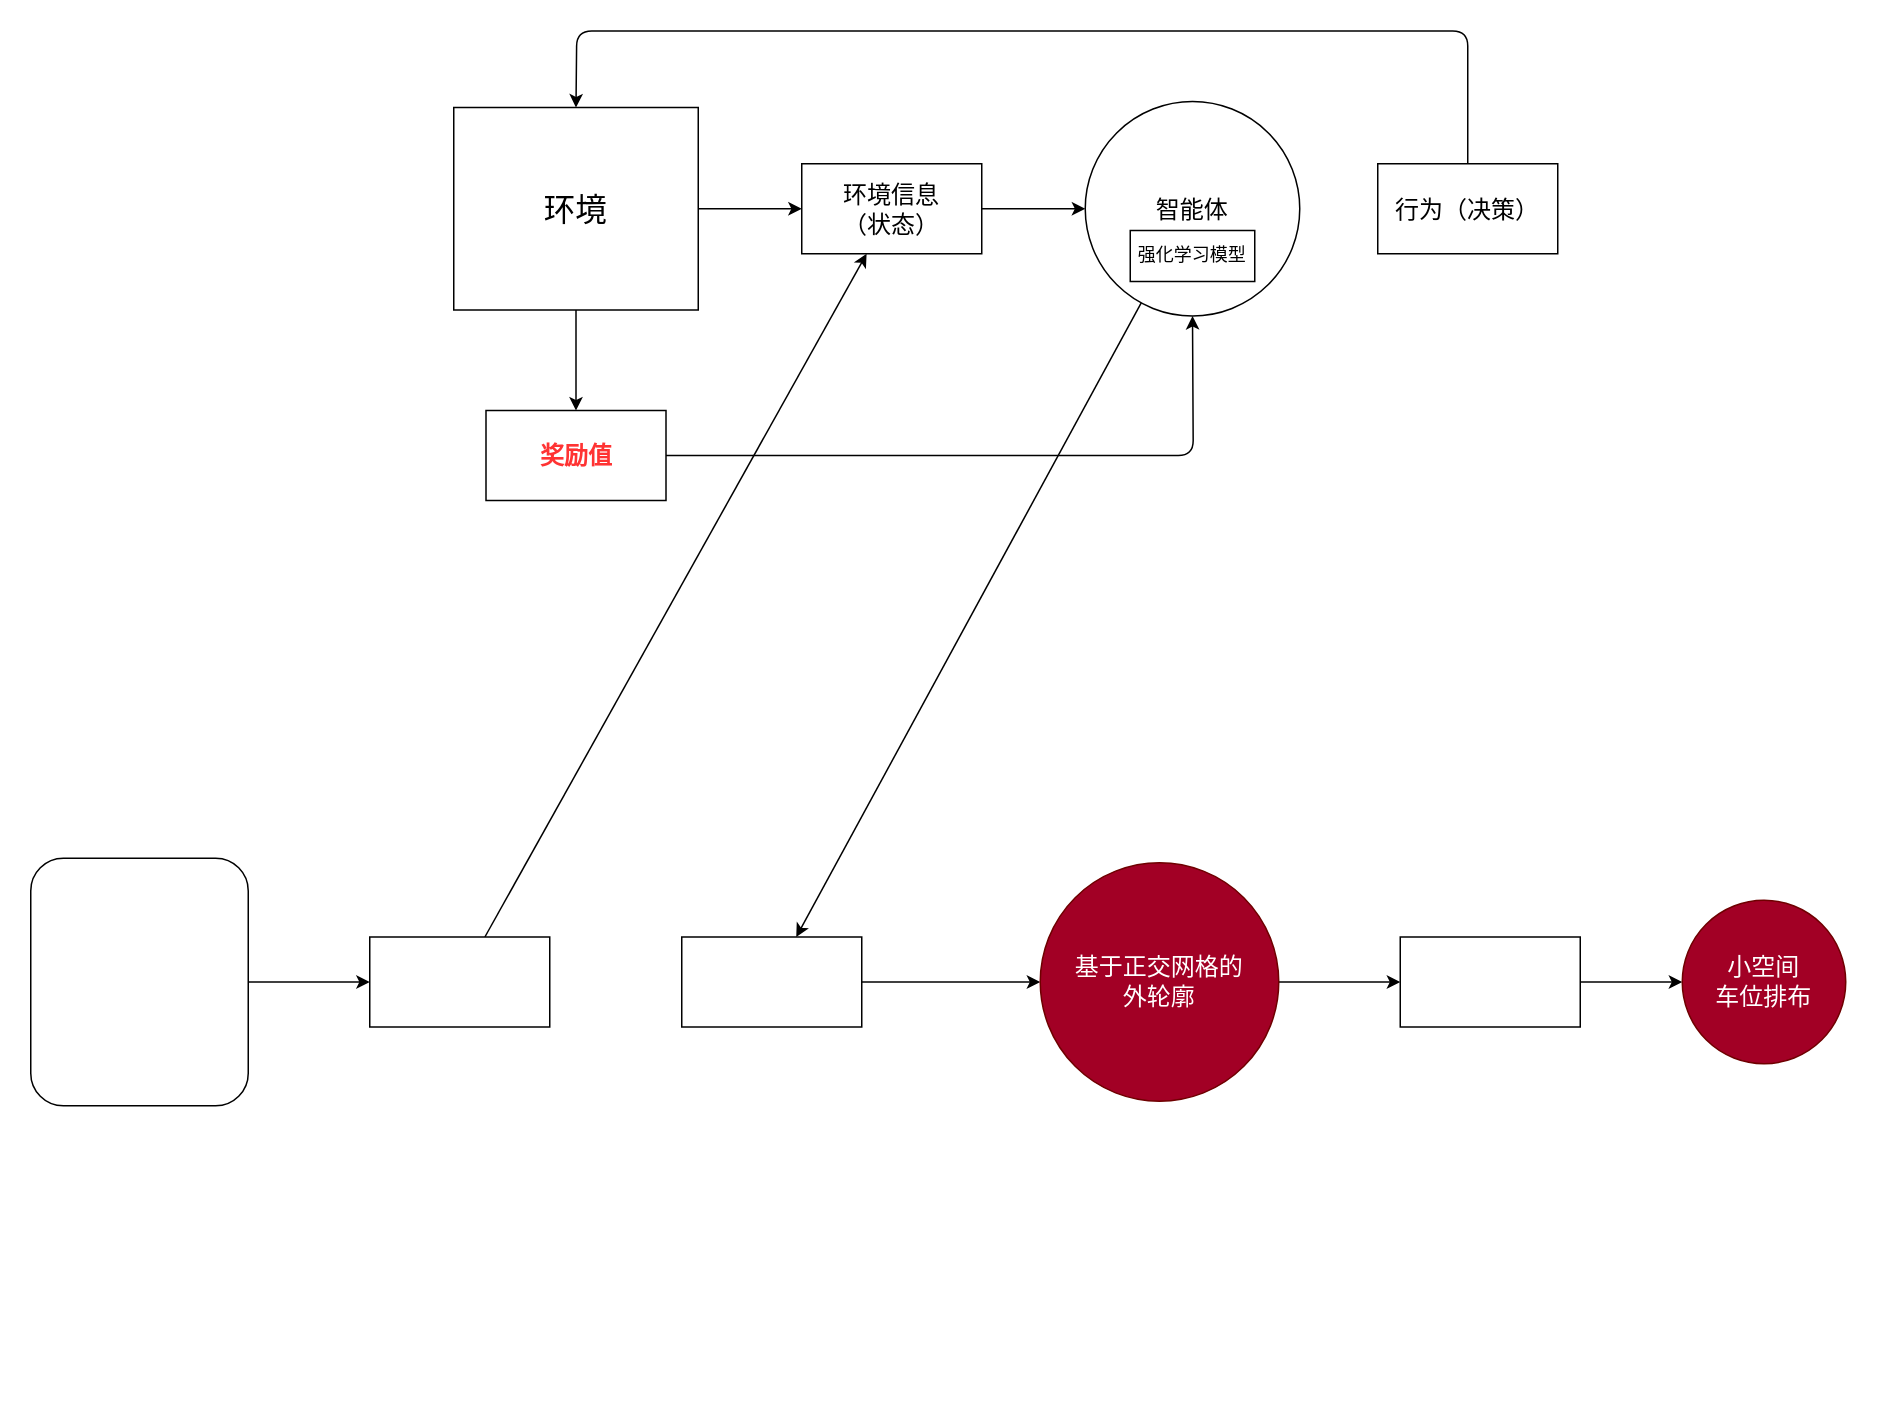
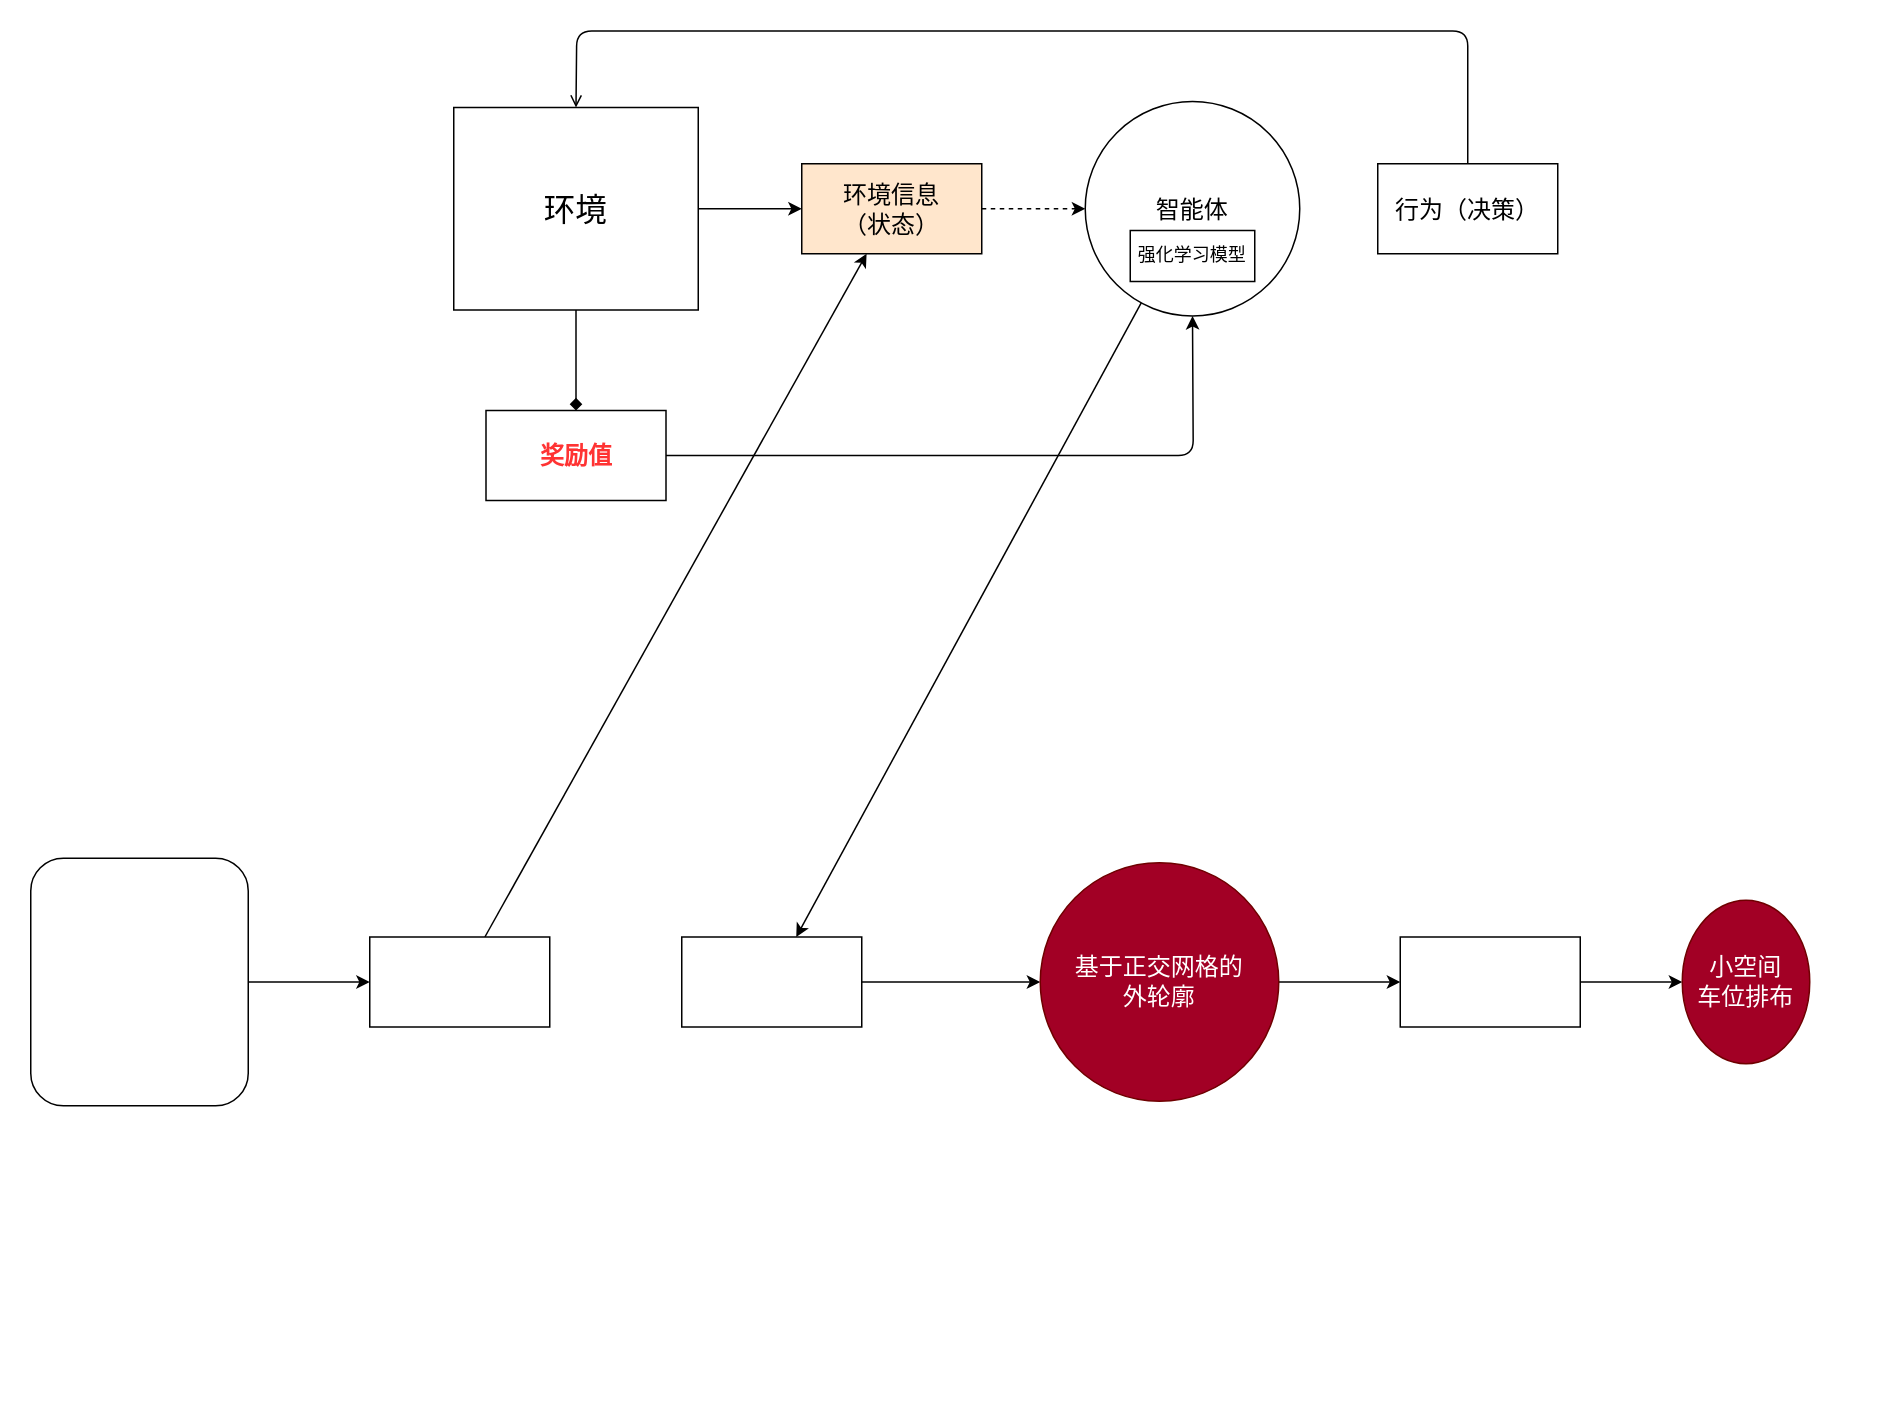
(576, 96) -> (576, 98)
(892, 209) -> (892, 209)
(1028, 209) -> (1028, 209)
(576, 399) -> (576, 398)
(1764, 982) -> (1746, 982)
